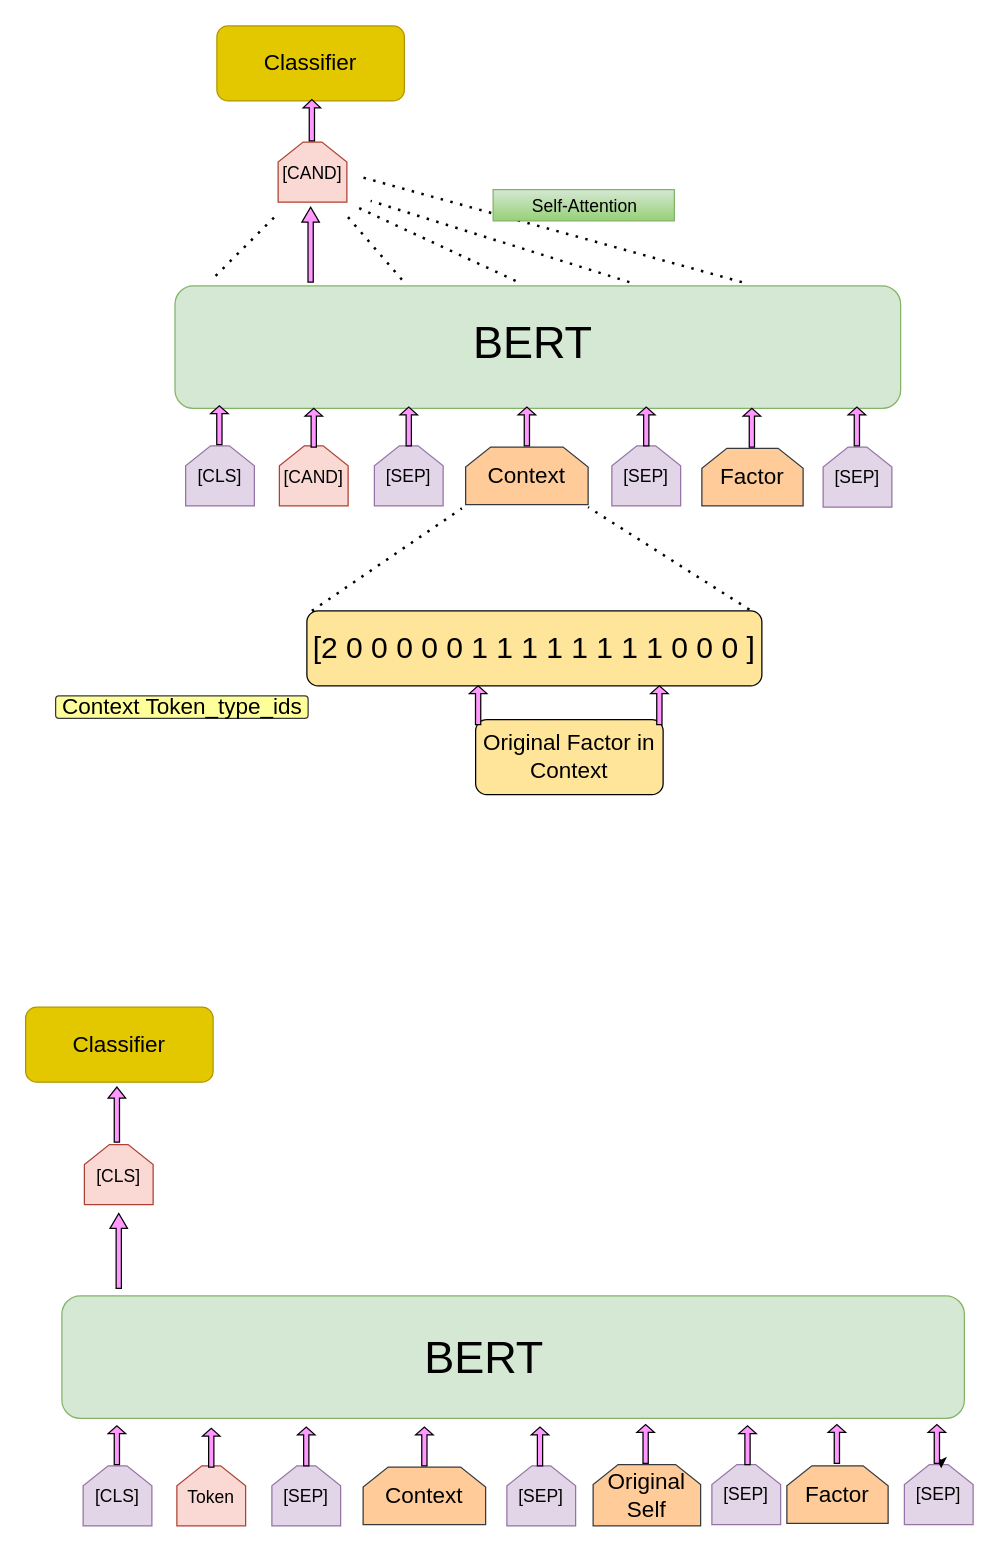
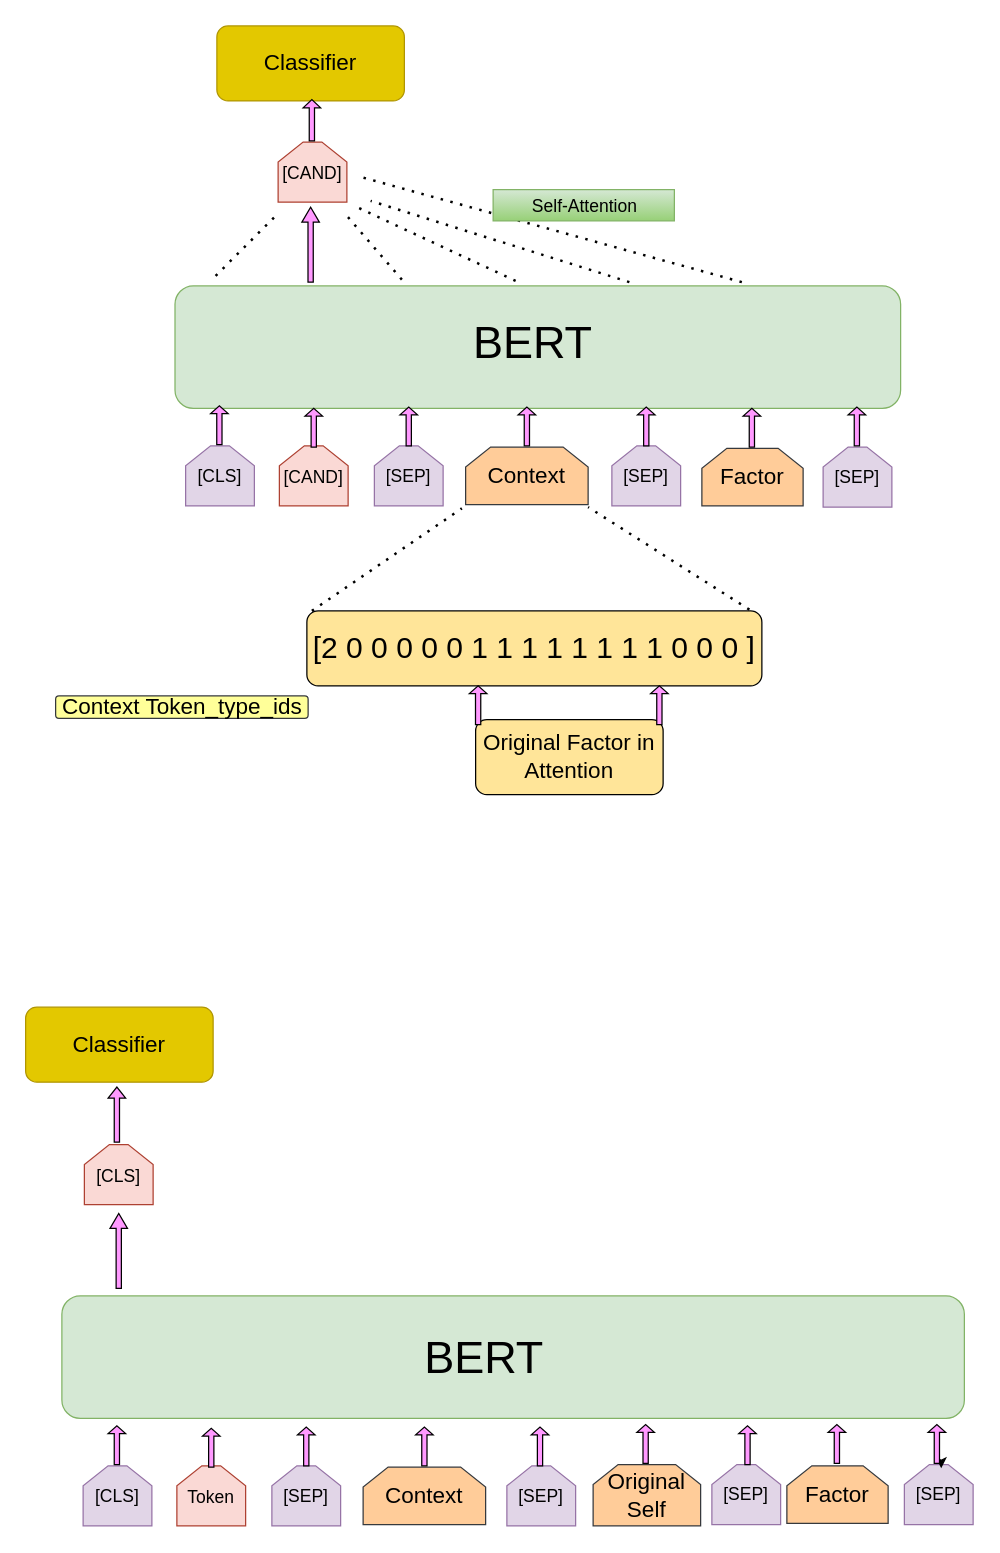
(569, 757) -> (569, 757)
